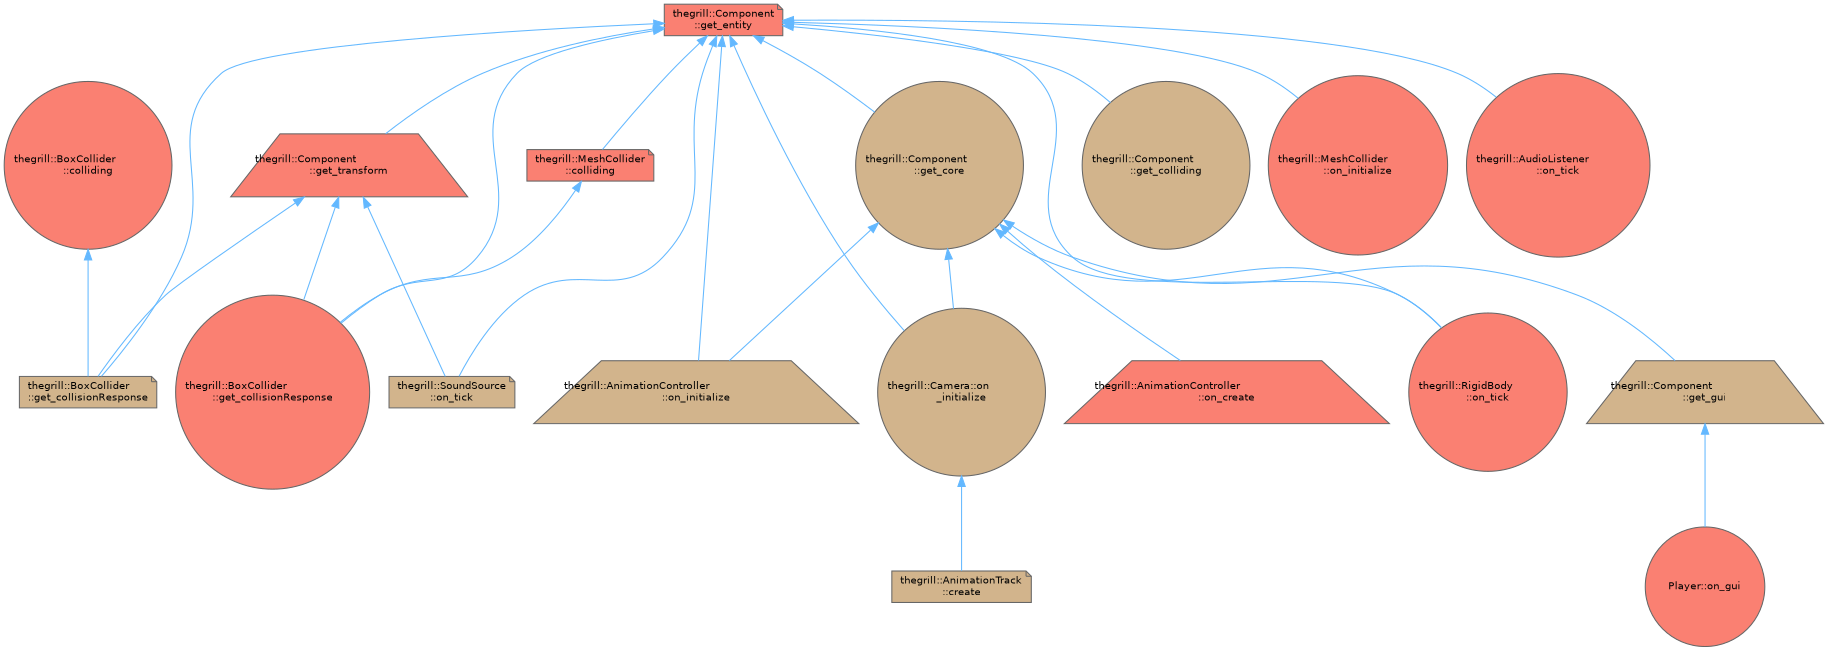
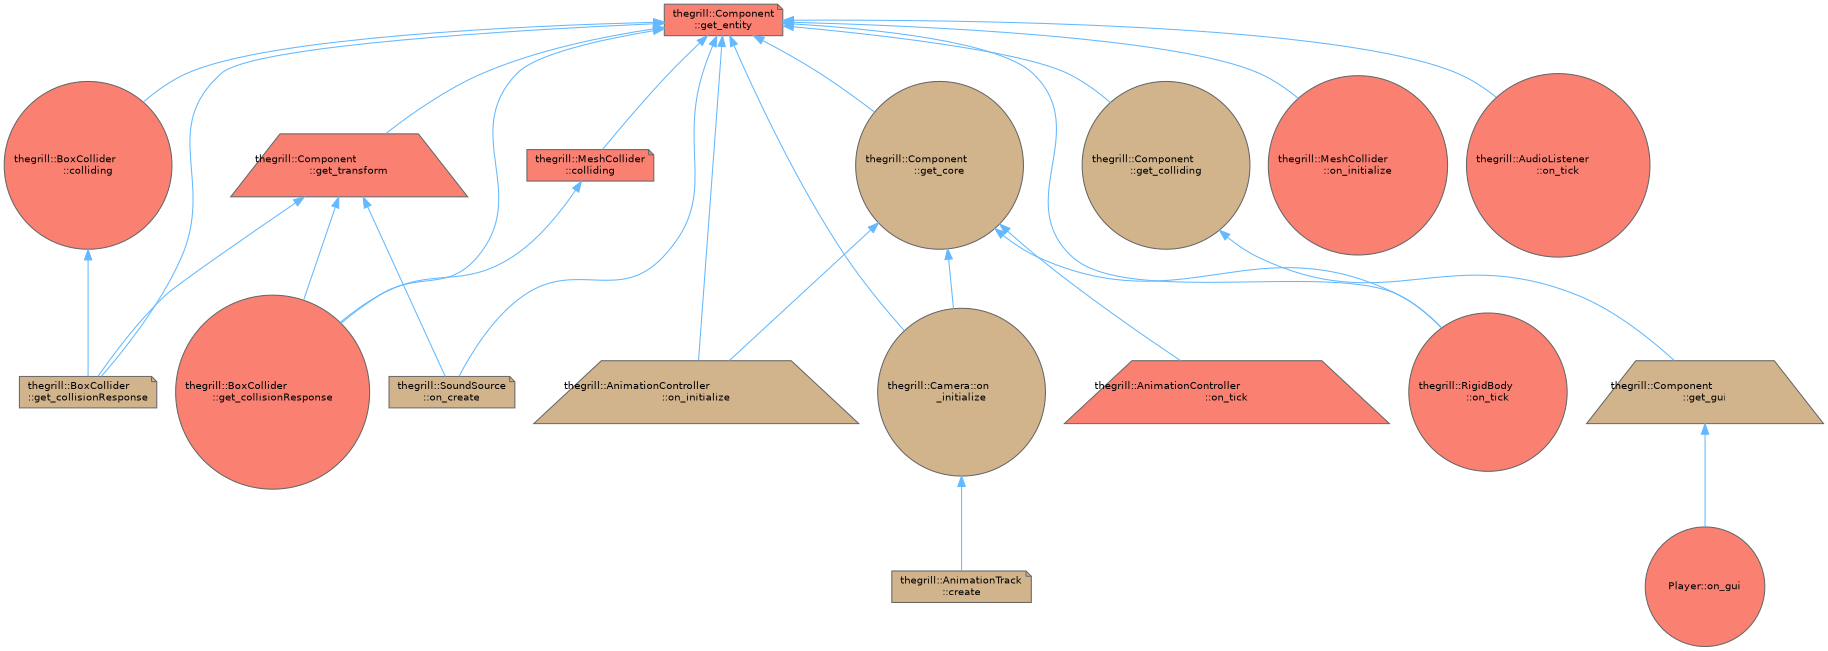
none -> (392, 36)
(1368, 269) -> (1457, 276)
(452, 392) -> (452, 392)
(1227, 392) -> (1227, 392)
